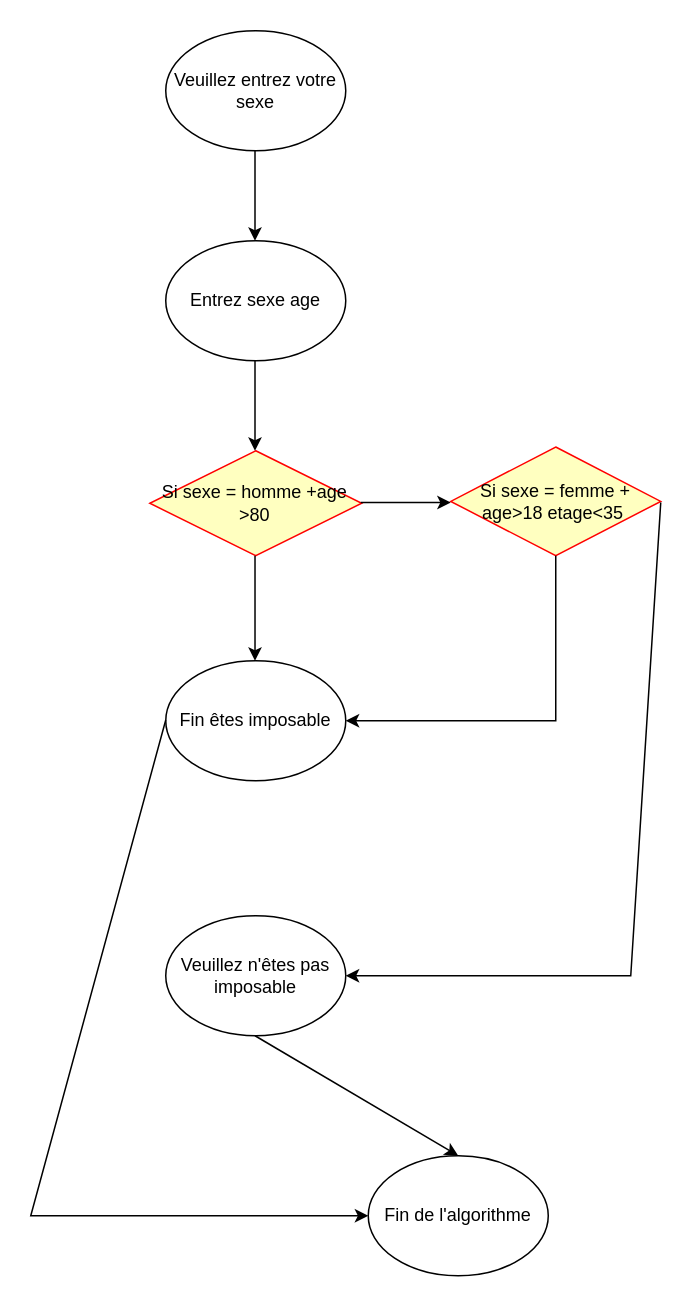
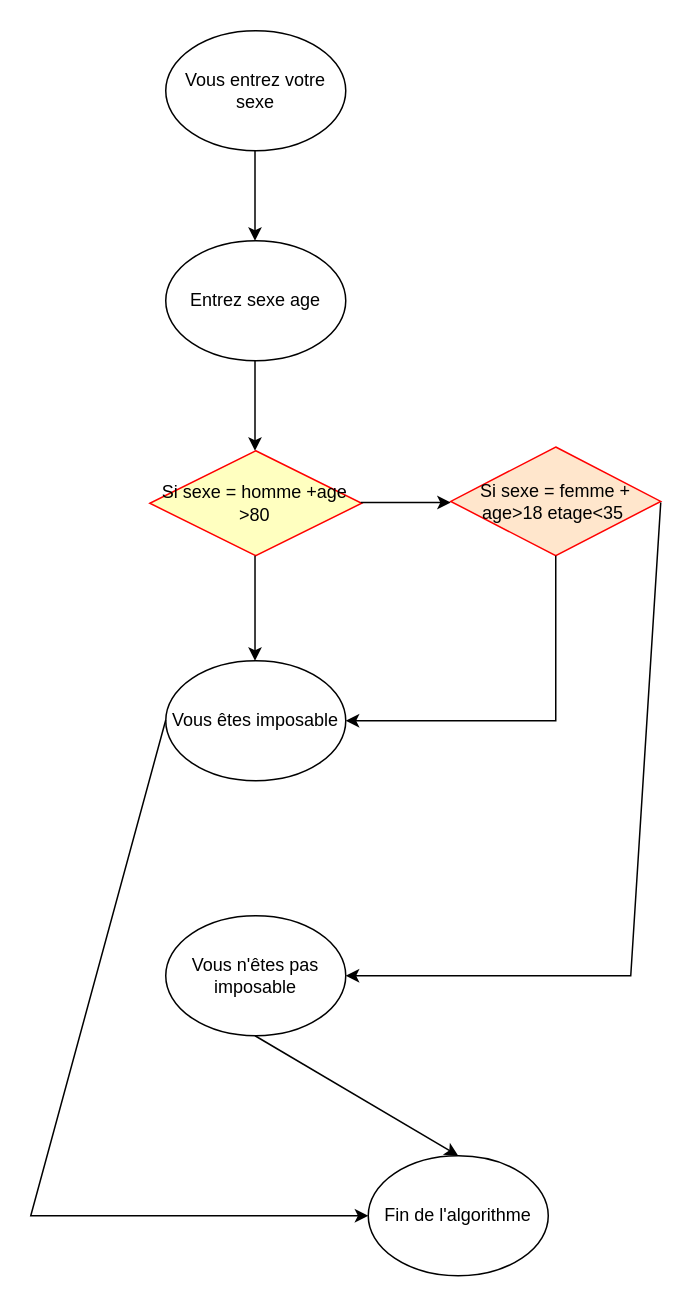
(256, 91) -> (256, 91)
(556, 501) -> (556, 501)
(256, 721) -> (256, 721)
(256, 976) -> (256, 976)
